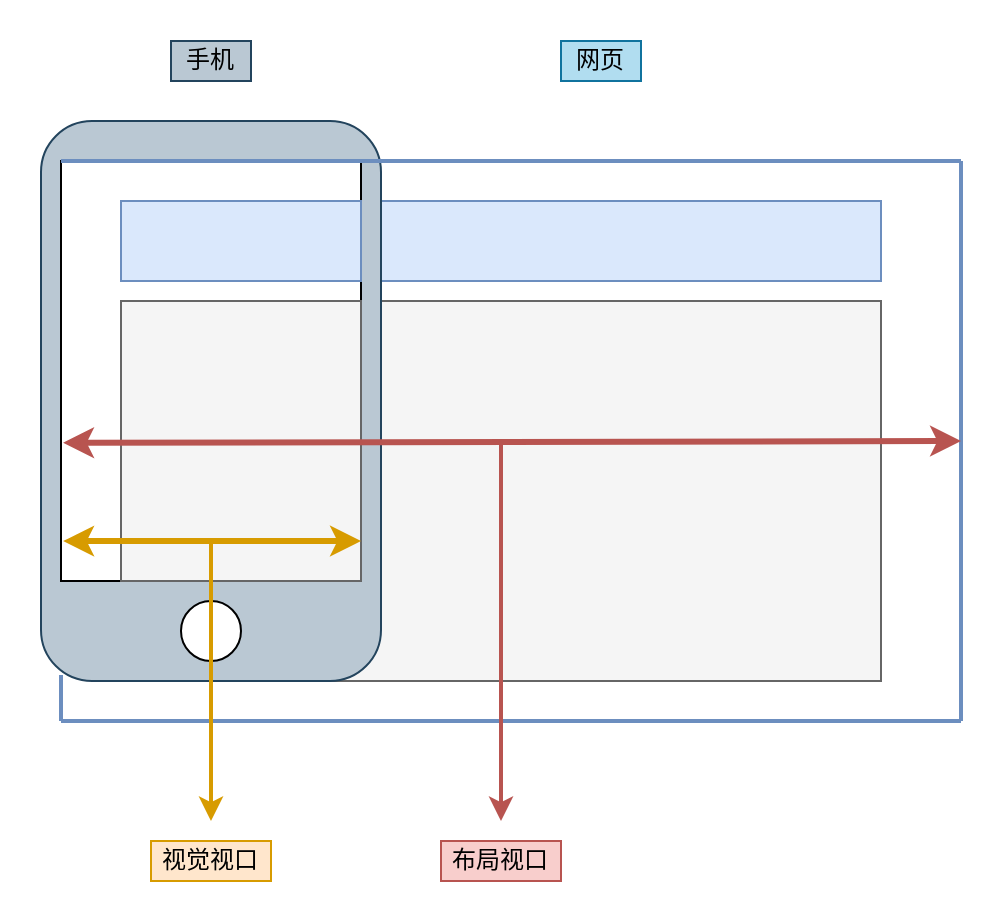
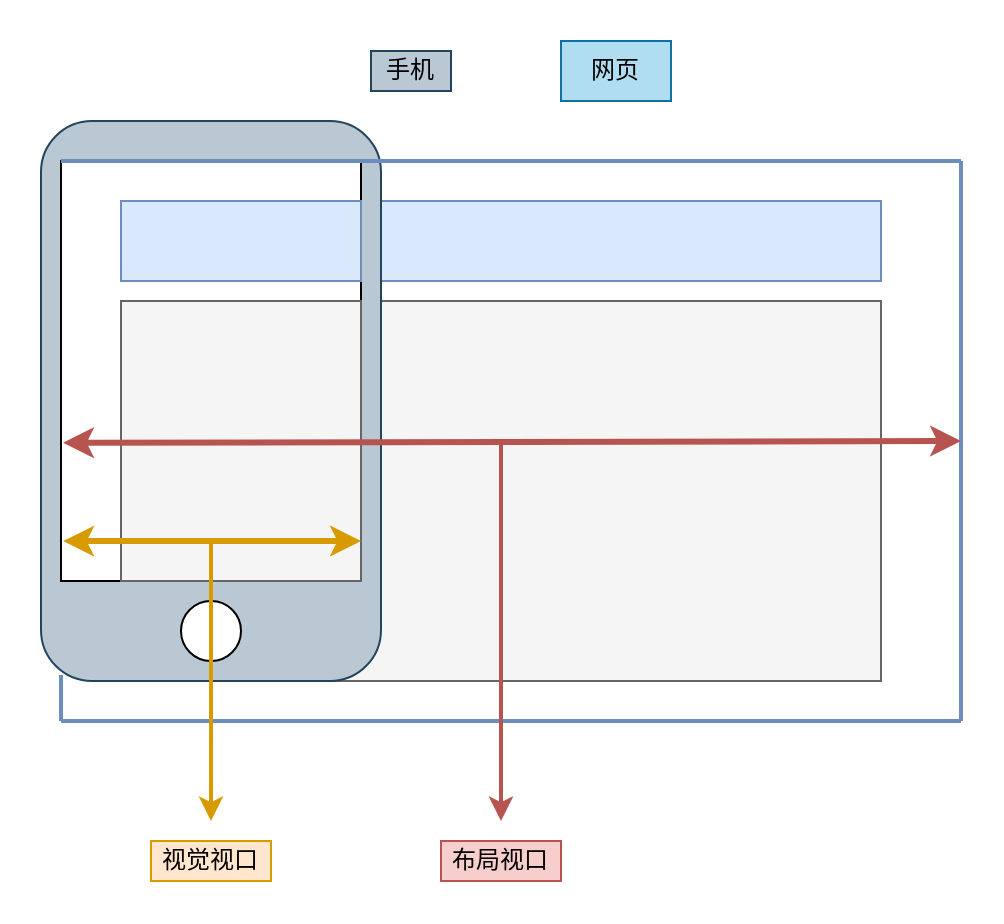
(211, 61) -> (411, 71)
(601, 61) -> (616, 71)
